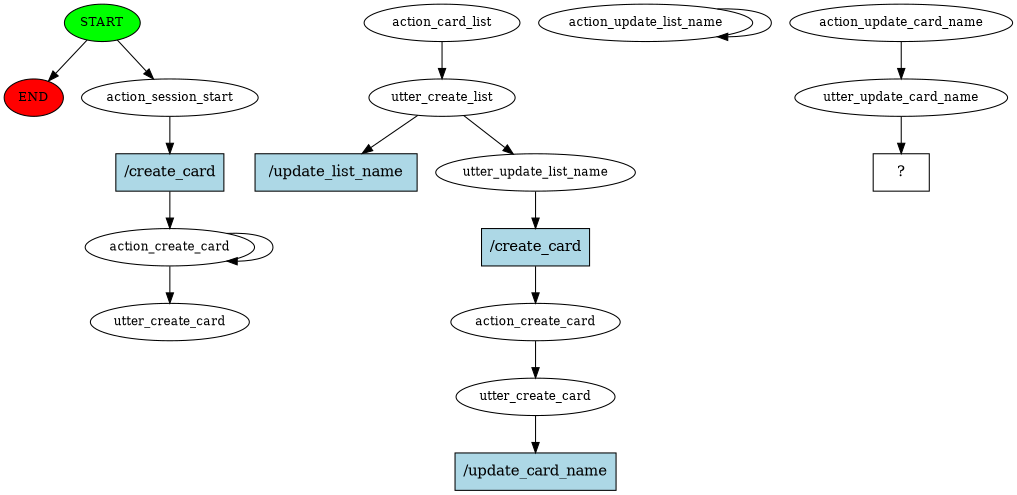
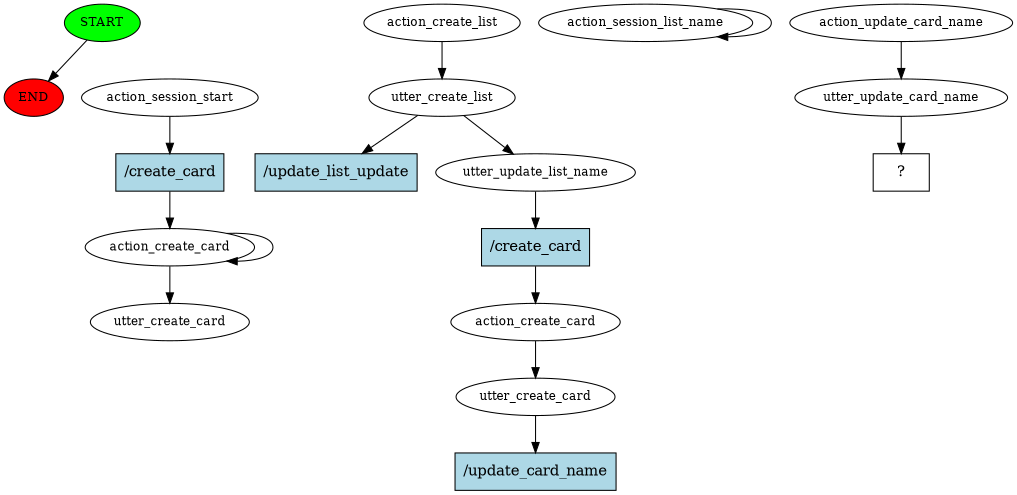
(442, 23) -> (442, 23)
(646, 23) -> (646, 23)
(132, 56) -> none
(336, 172) -> (336, 172)
